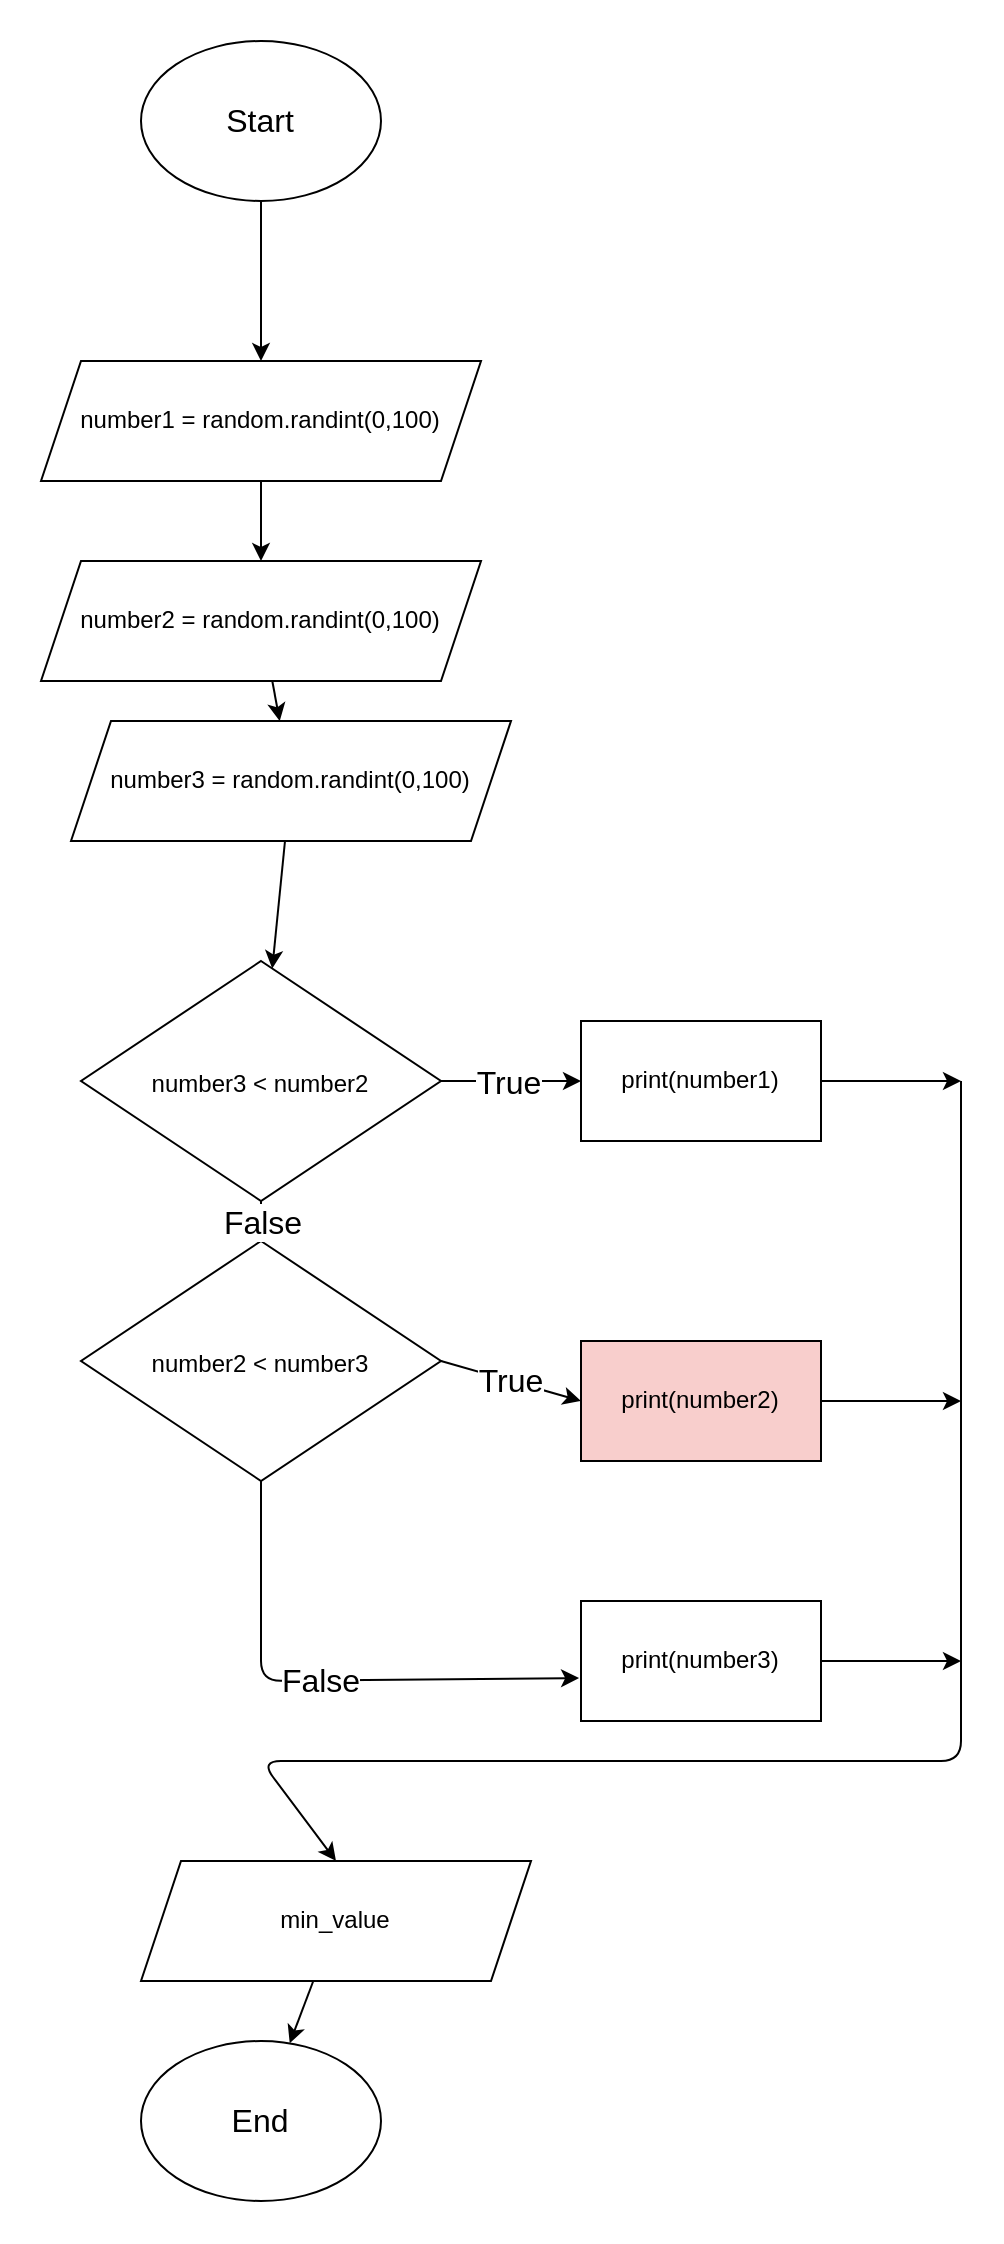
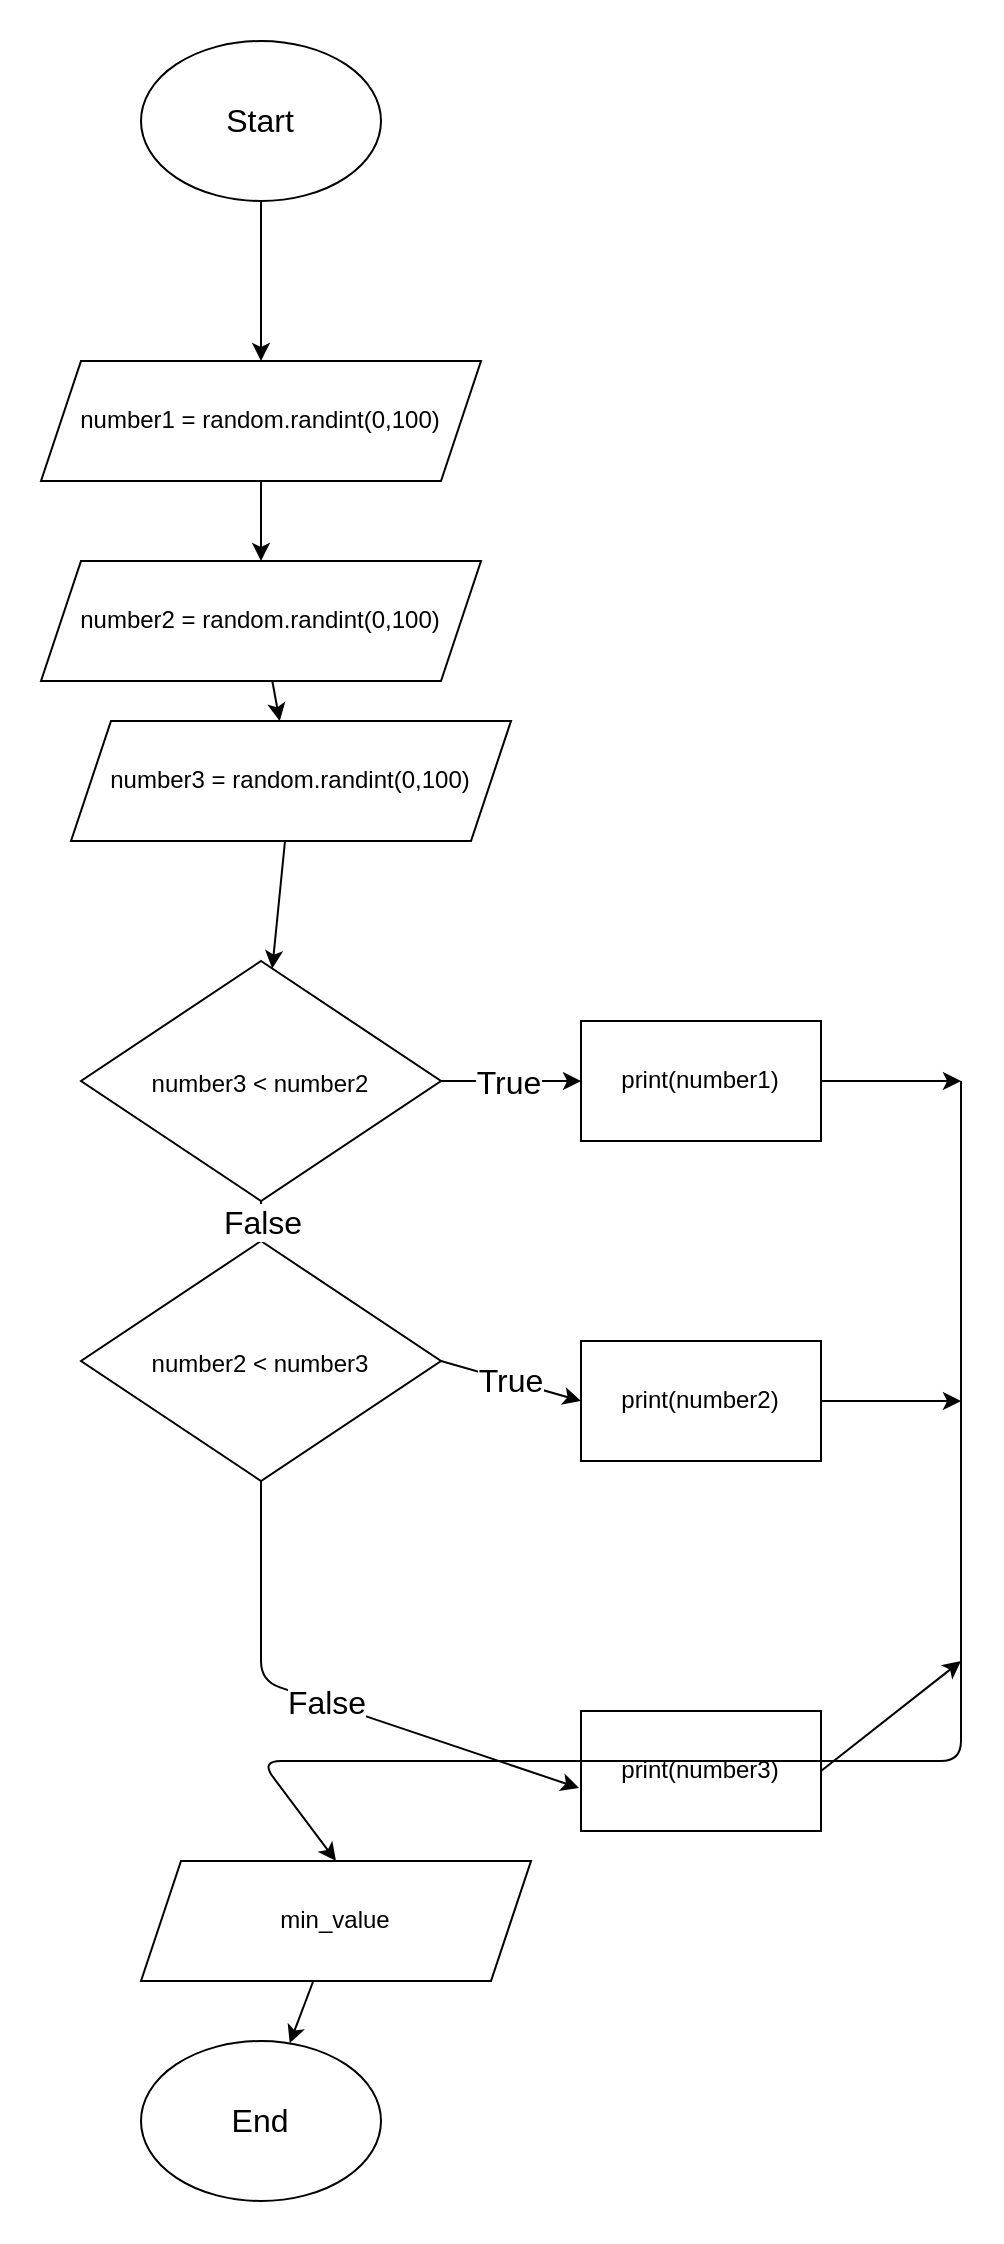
(701, 1401) -> (701, 1401)
(701, 1661) -> (701, 1771)
